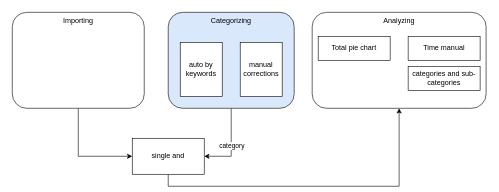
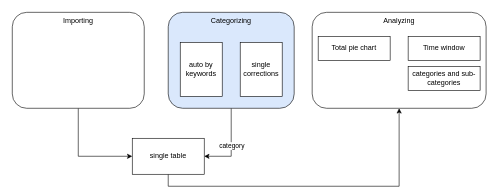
(444, 48) -> (444, 48)
(261, 69) -> (261, 69)
(168, 156) -> (168, 156)
